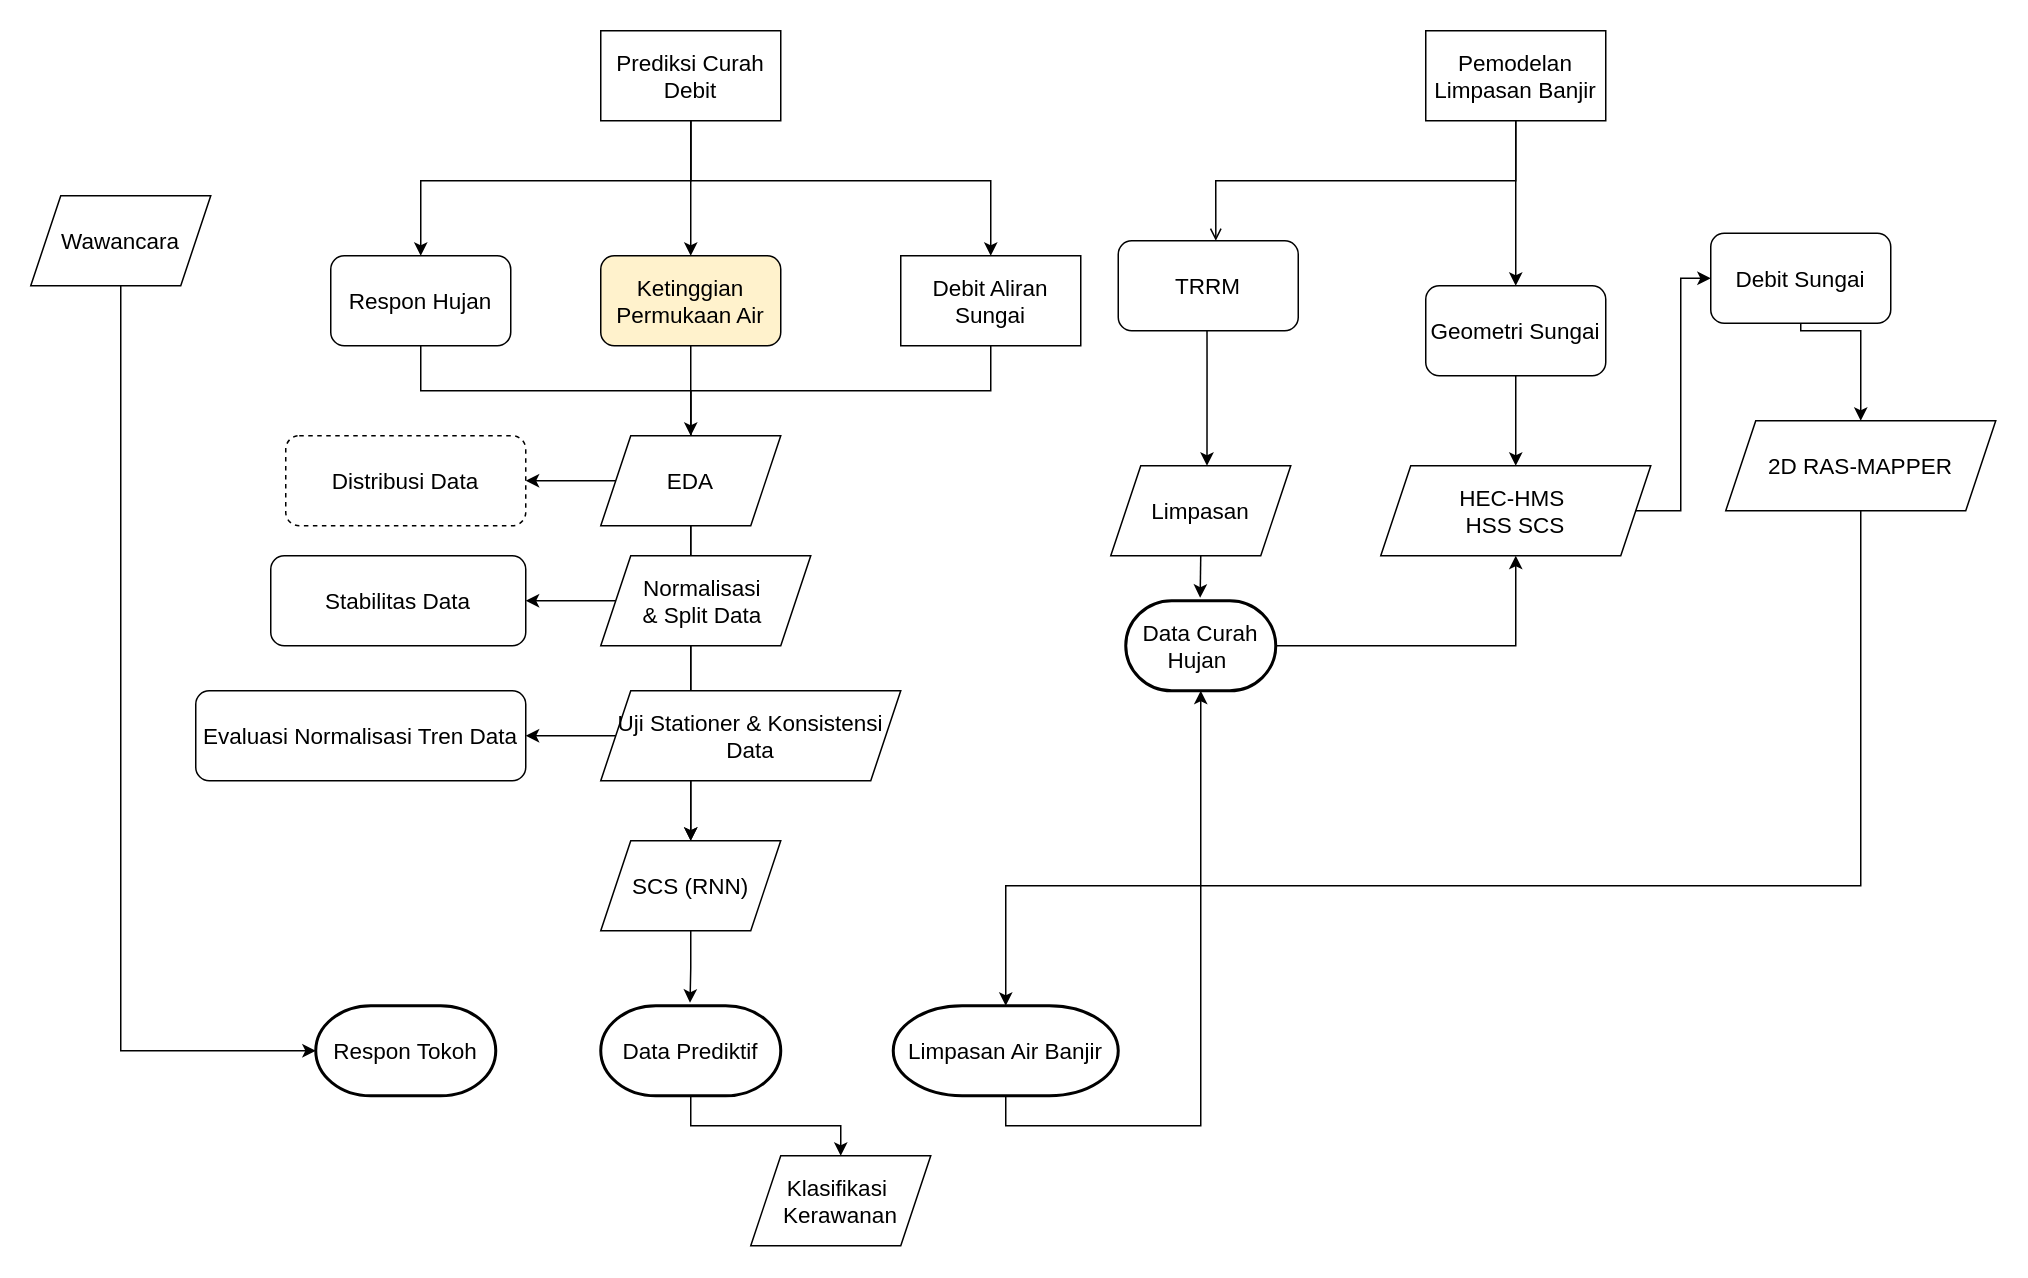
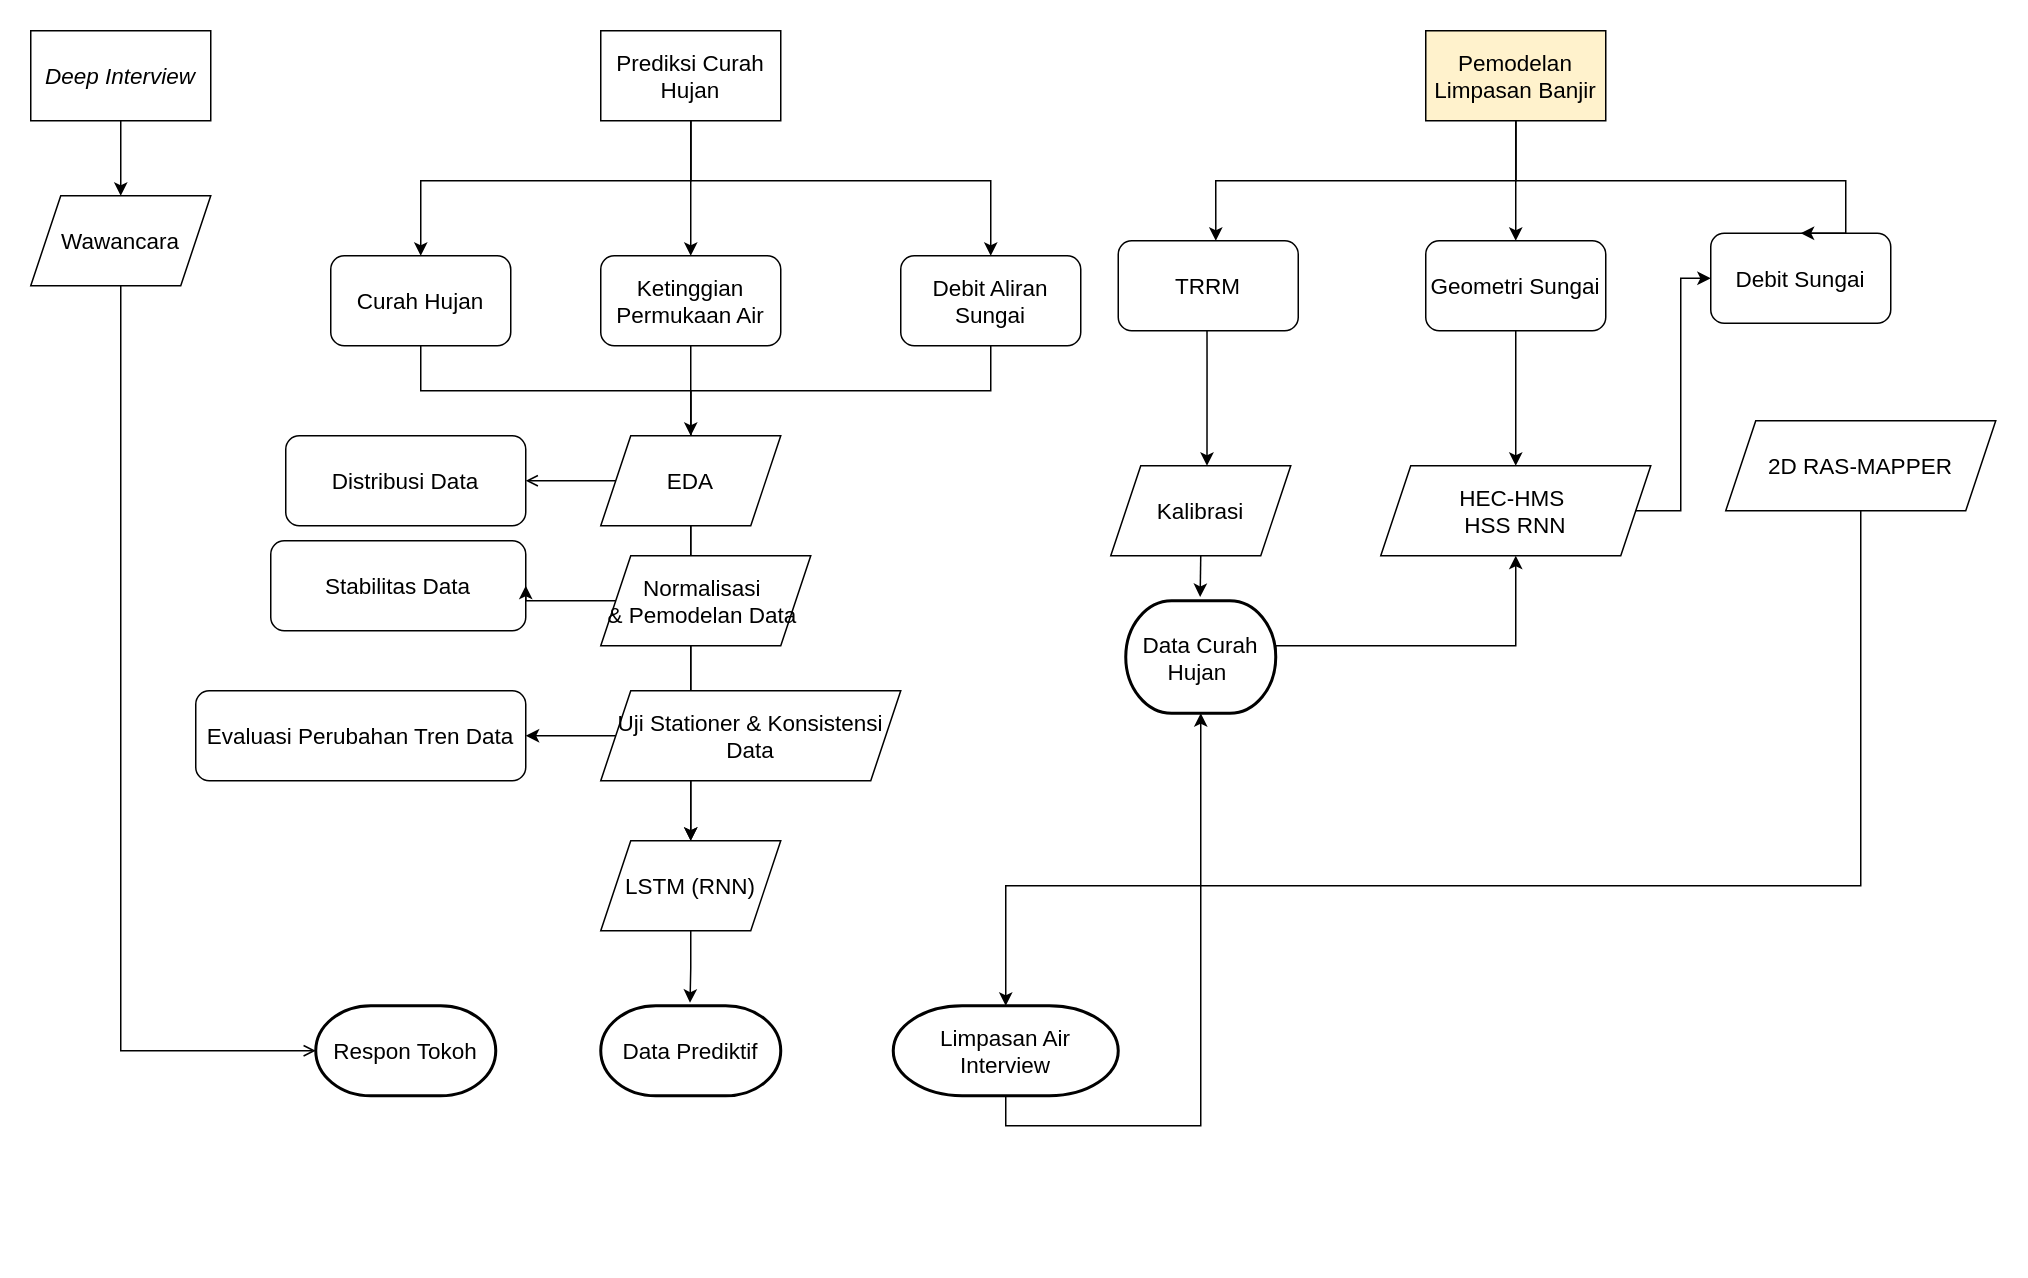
none -> (121, 76)
(691, 76) -> (691, 76)
(1516, 76) -> (1516, 76)
none -> (121, 153)
none -> (1709, 181)
(1216, 231) -> (1216, 229)
(421, 301) -> (421, 301)
(691, 301) -> (691, 301)
(991, 301) -> (991, 301)
(1516, 331) -> (1516, 286)
(1861, 337) -> none
(406, 481) -> (406, 481)
(536, 481) -> (534, 481)
(1201, 511) -> (1201, 511)
(1516, 511) -> (1516, 511)
(398, 601) -> (398, 586)
(706, 601) -> (706, 601)
(1201, 646) -> (1201, 657)
(361, 736) -> (361, 736)
(691, 886) -> (691, 886)
(304, 1051) -> (306, 1051)
(1006, 1051) -> (1006, 1051)
(761, 1126) -> none
(841, 1201) -> none
